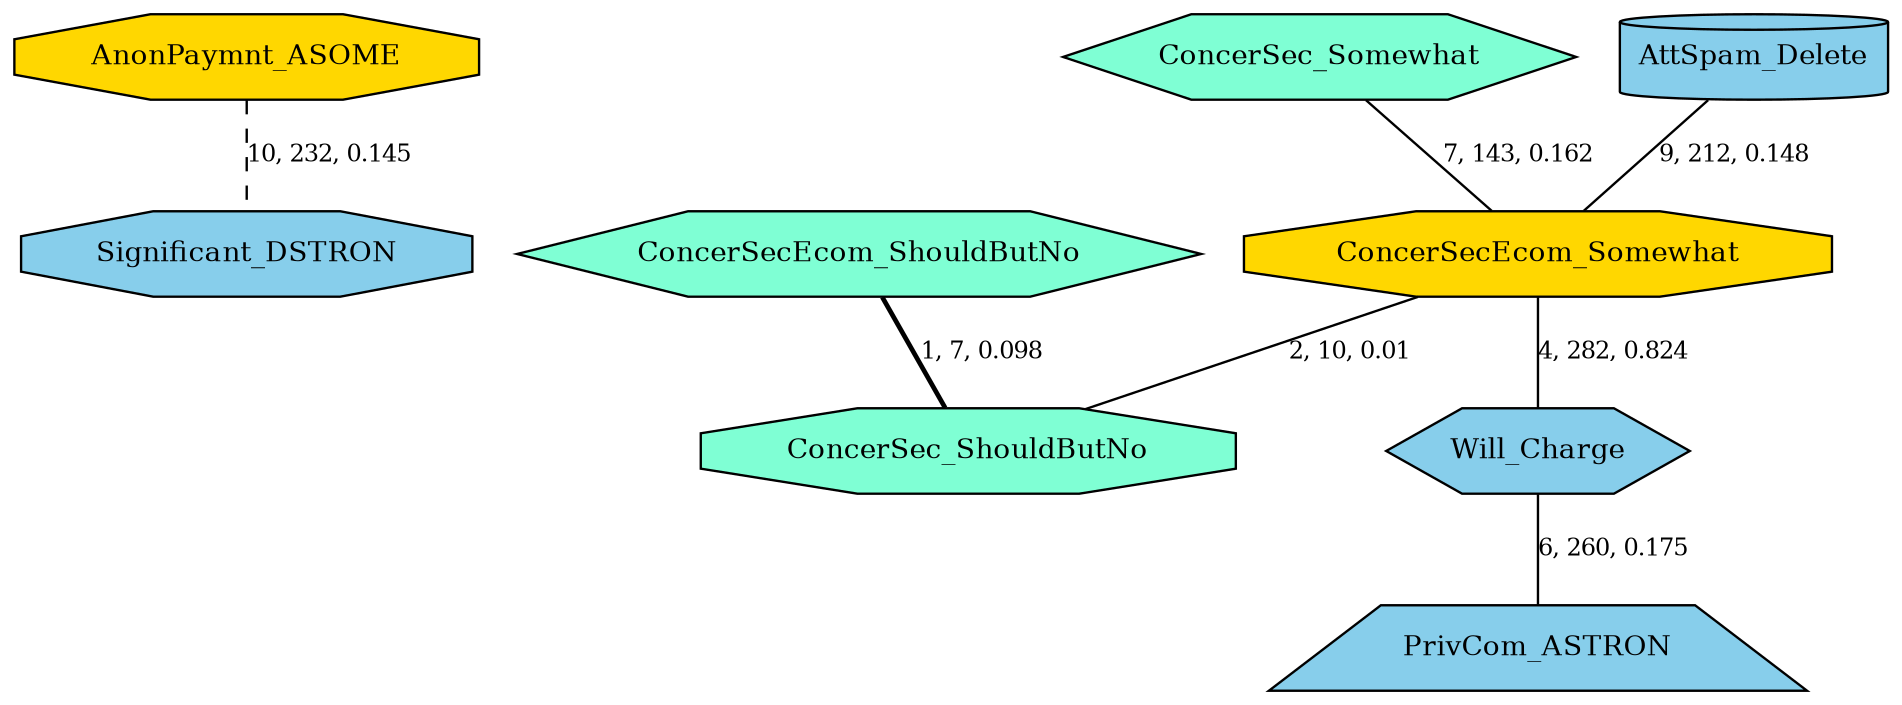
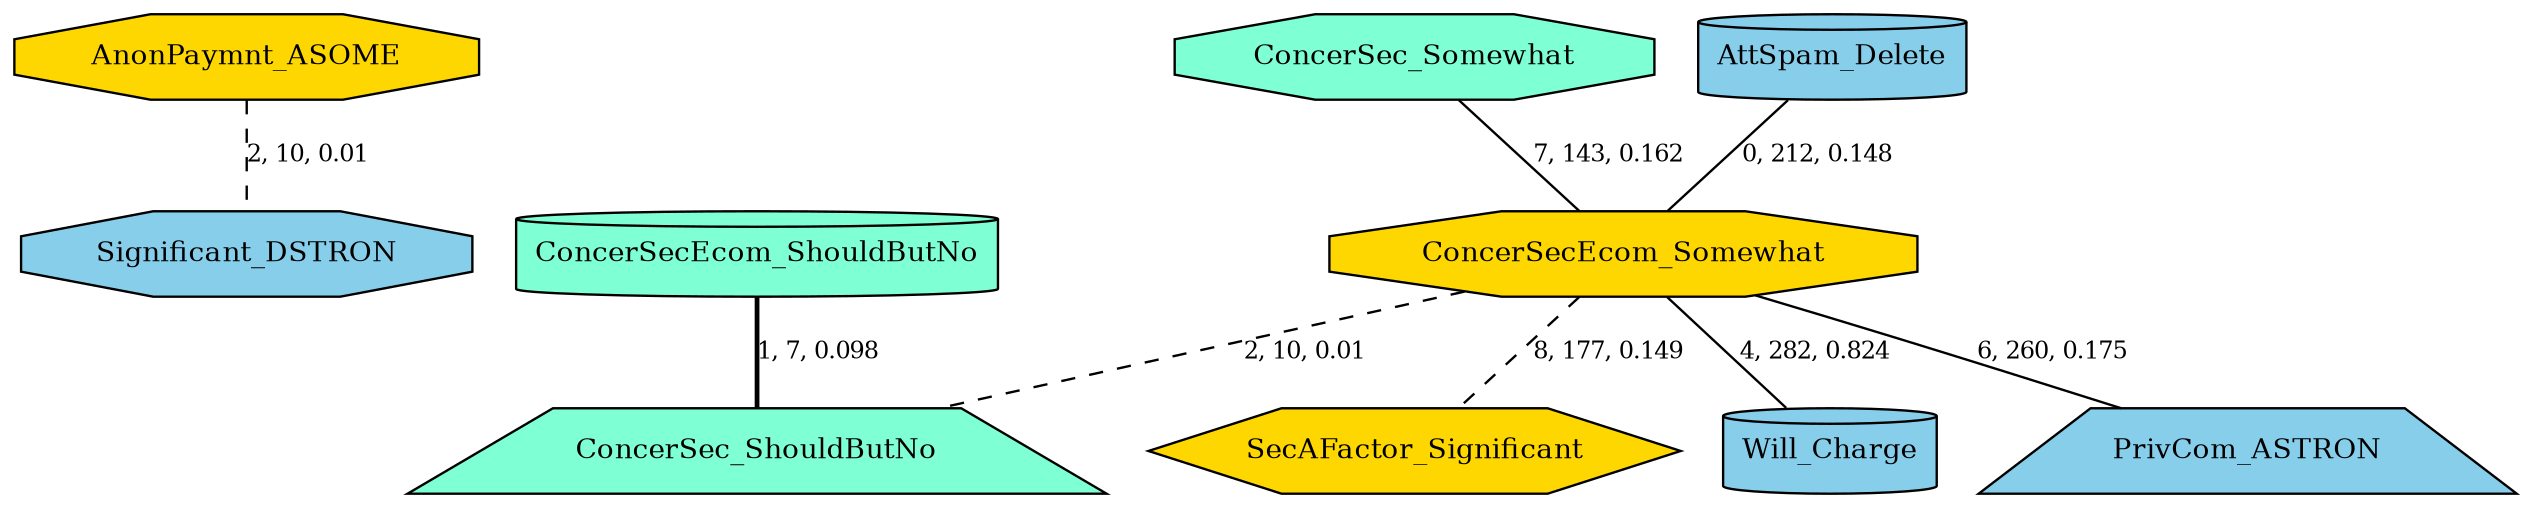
(1320, 57) -> (1415, 57)
(330, 155) -> (308, 155)
(1735, 155) -> (1818, 155)
(859, 254) -> (757, 254)
(1252, 353) -> (1202, 350)
(968, 451) -> (757, 451)
none -> (1415, 451)
(1538, 451) -> (1830, 451)
(1538, 550) -> (1939, 351)
